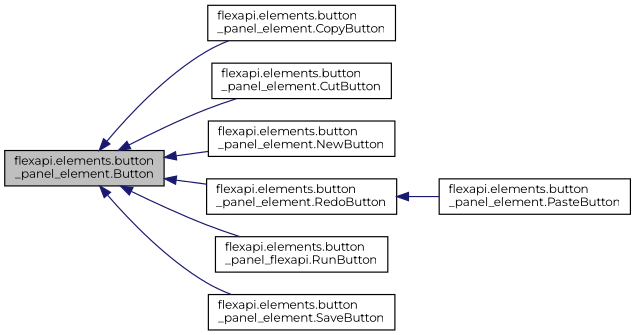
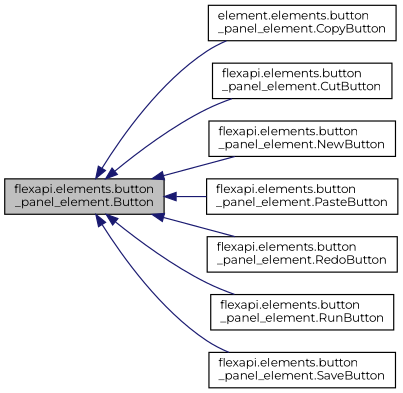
(302, 23) -> (302, 23)
(424, 197) -> (191, 197)
(302, 254) -> (302, 312)
